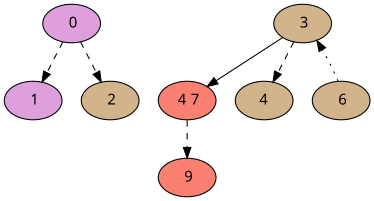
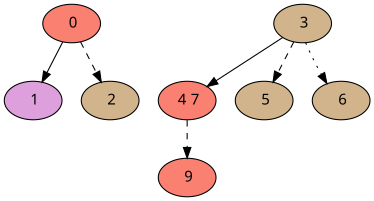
(72, 24) -> (72, 24)
(55, 57) -> (55, 57)
(331, 65) -> (313, 59)
(264, 101) -> (264, 101)
